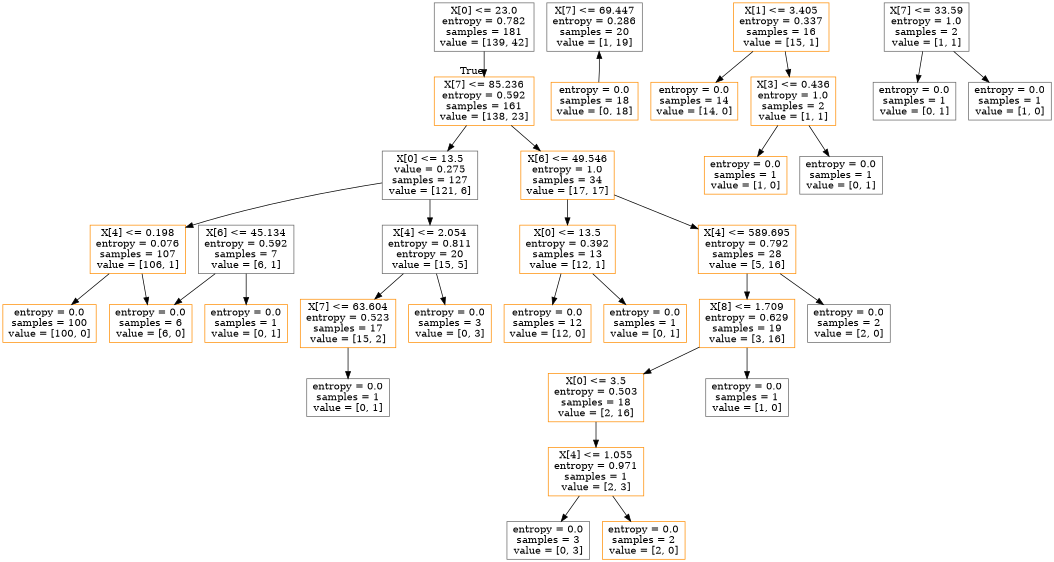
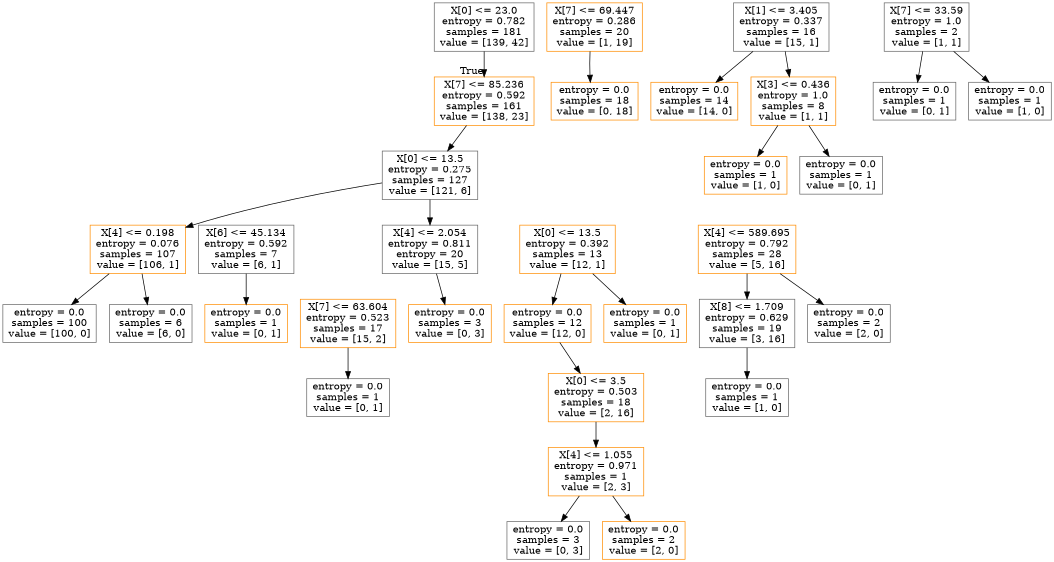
(595, 27) -> (595, 27)
(781, 27) -> (781, 27)
(599, 70) -> (590, 63)
(793, 101) -> (793, 101)
(430, 175) -> (430, 175)
(568, 175) -> none
(392, 284) -> none
(198, 287) -> none
(50, 323) -> (50, 323)
(151, 323) -> (151, 323)
(747, 323) -> (747, 323)
(675, 359) -> (568, 355)
